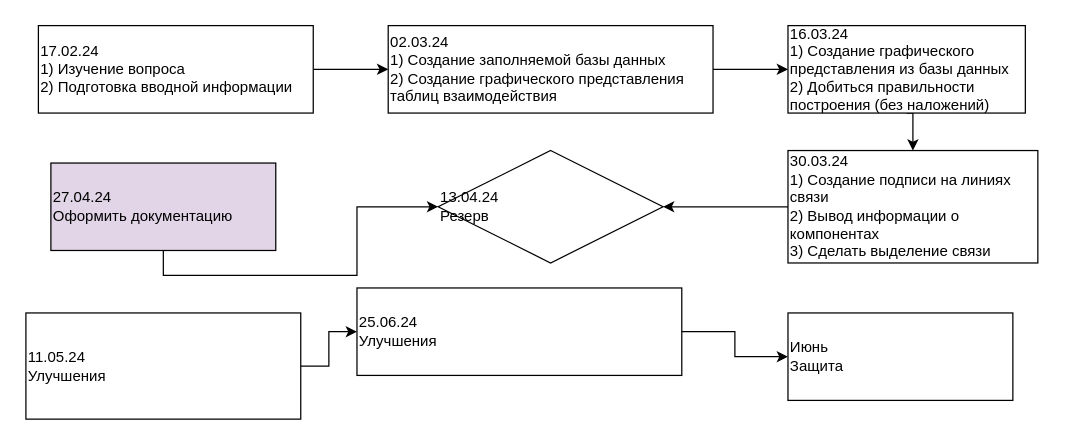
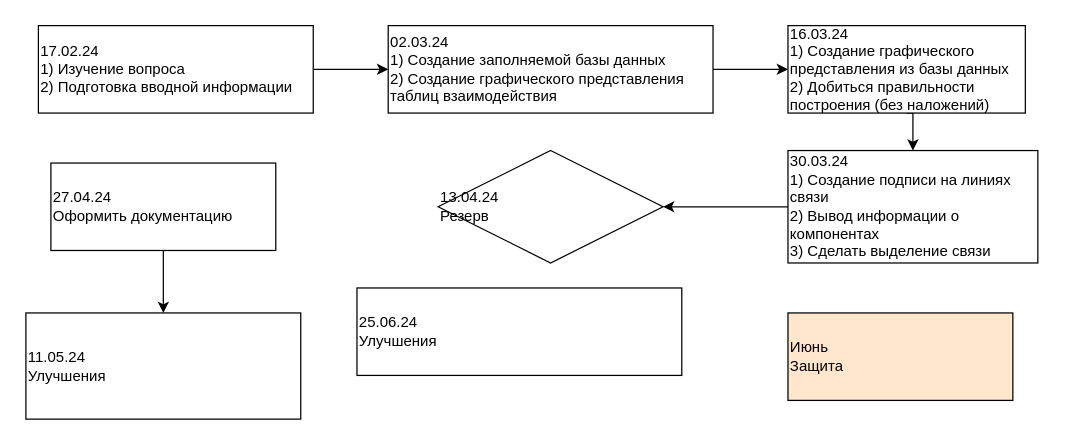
(163, 207) -> (163, 207)
(329, 276) -> (163, 289)
(735, 340) -> none
(329, 353) -> none
(901, 357) -> (901, 357)
